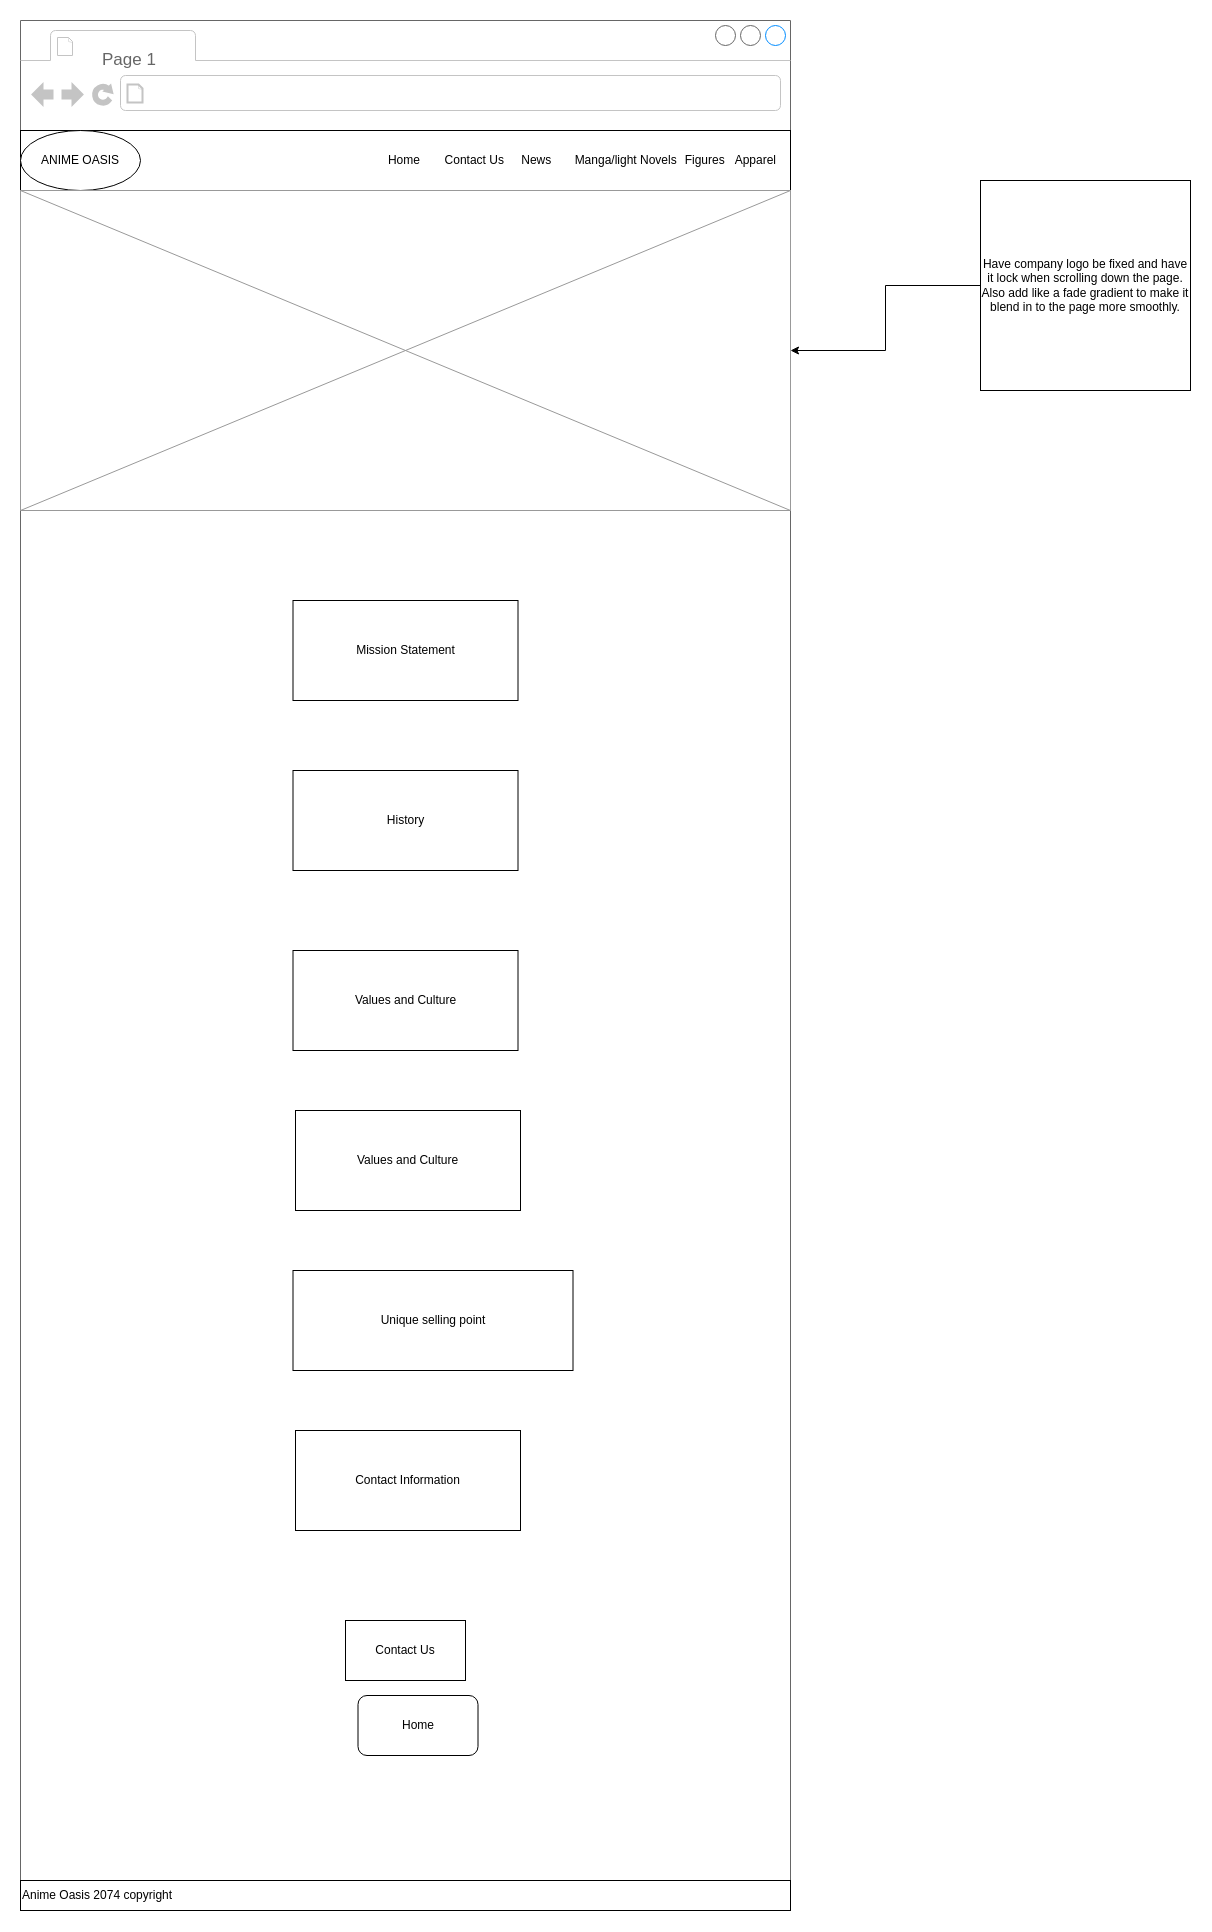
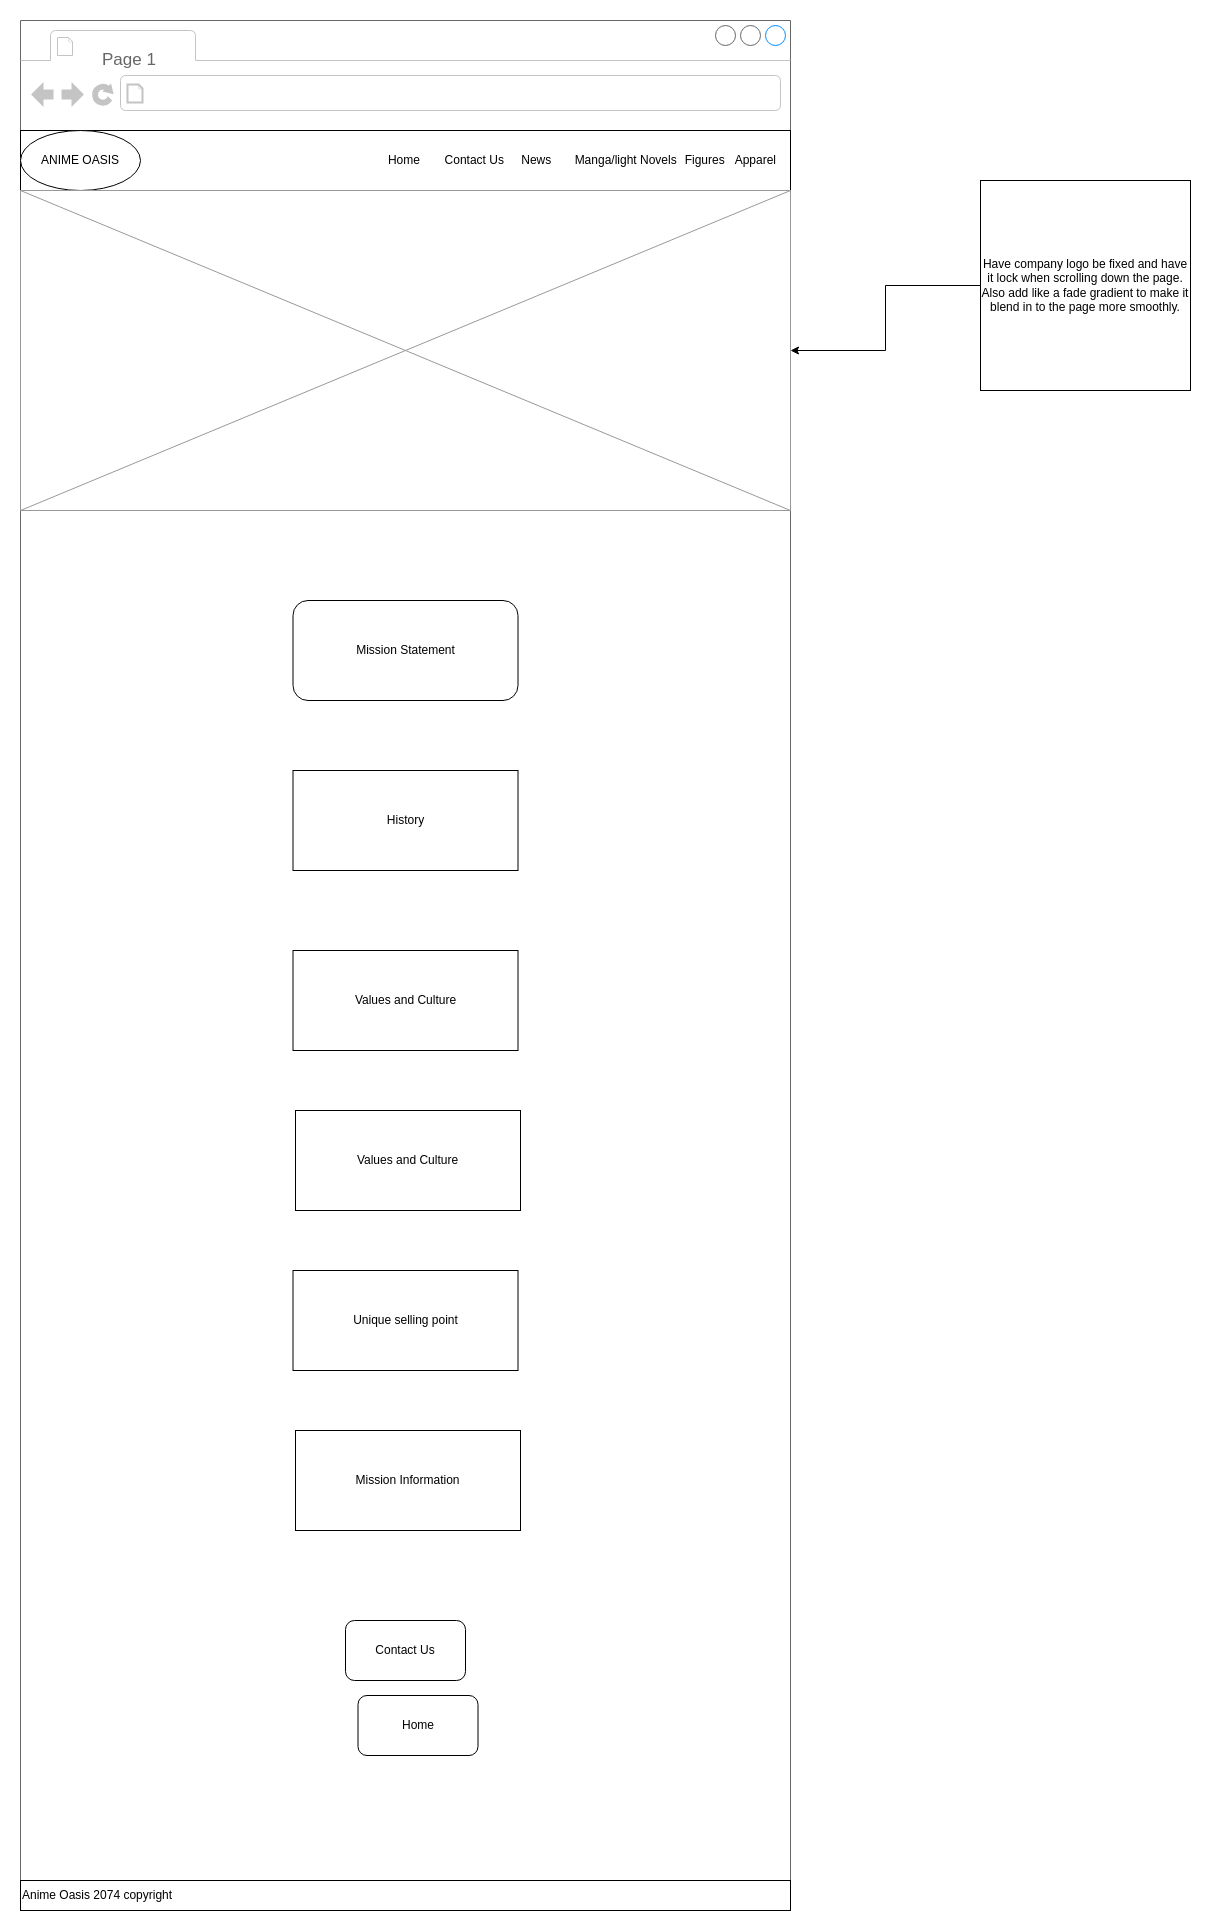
(406, 651) -> (406, 651)
(433, 1321) -> (406, 1321)
(408, 1481) -> (408, 1481)
(406, 1651) -> (406, 1651)
